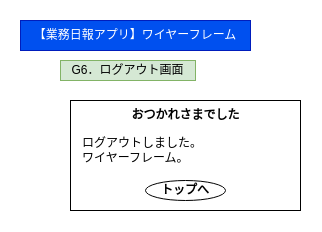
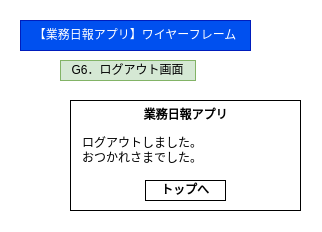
(186, 116) -> (186, 116)
(143, 151) -> (143, 151)
(186, 191) -> (186, 191)
